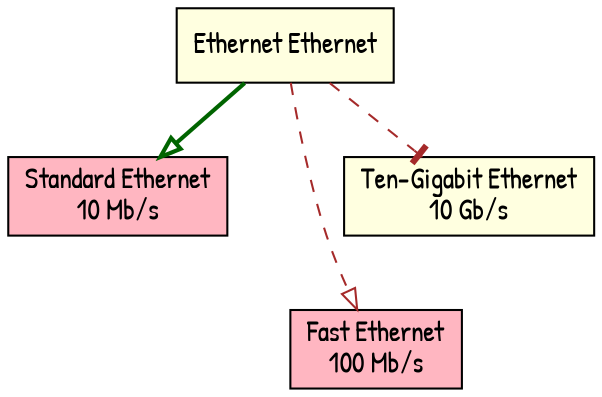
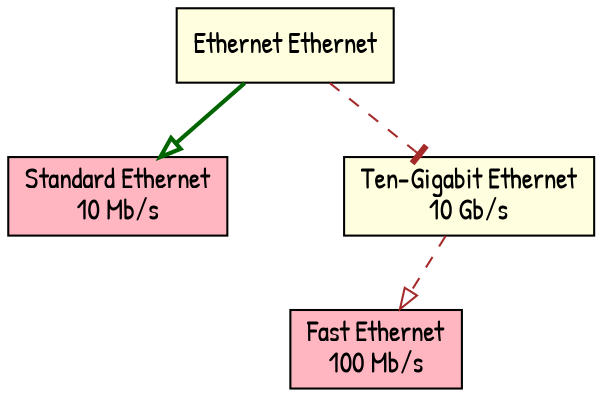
(313, 189) -> (428, 264)
